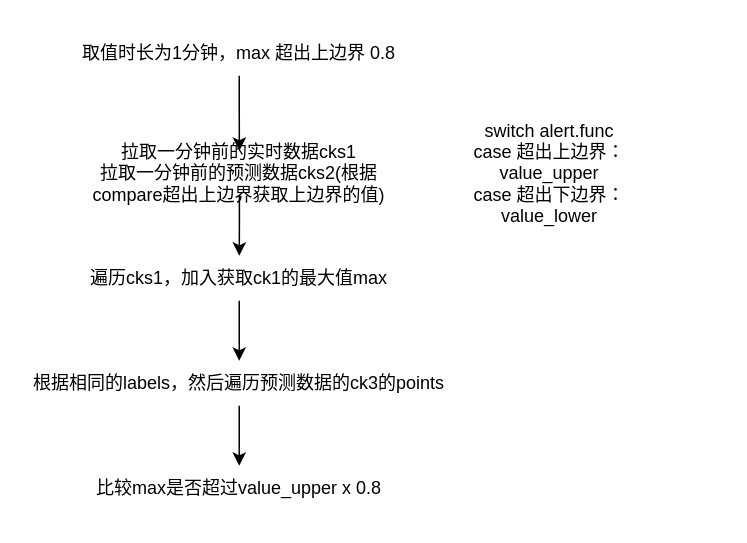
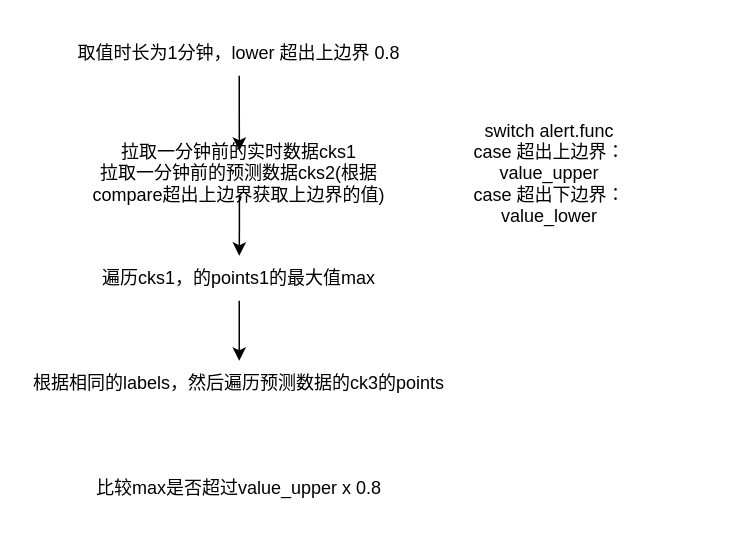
(239, 53) -> (239, 53)
(239, 278) -> (239, 278)
(239, 431) -> none
